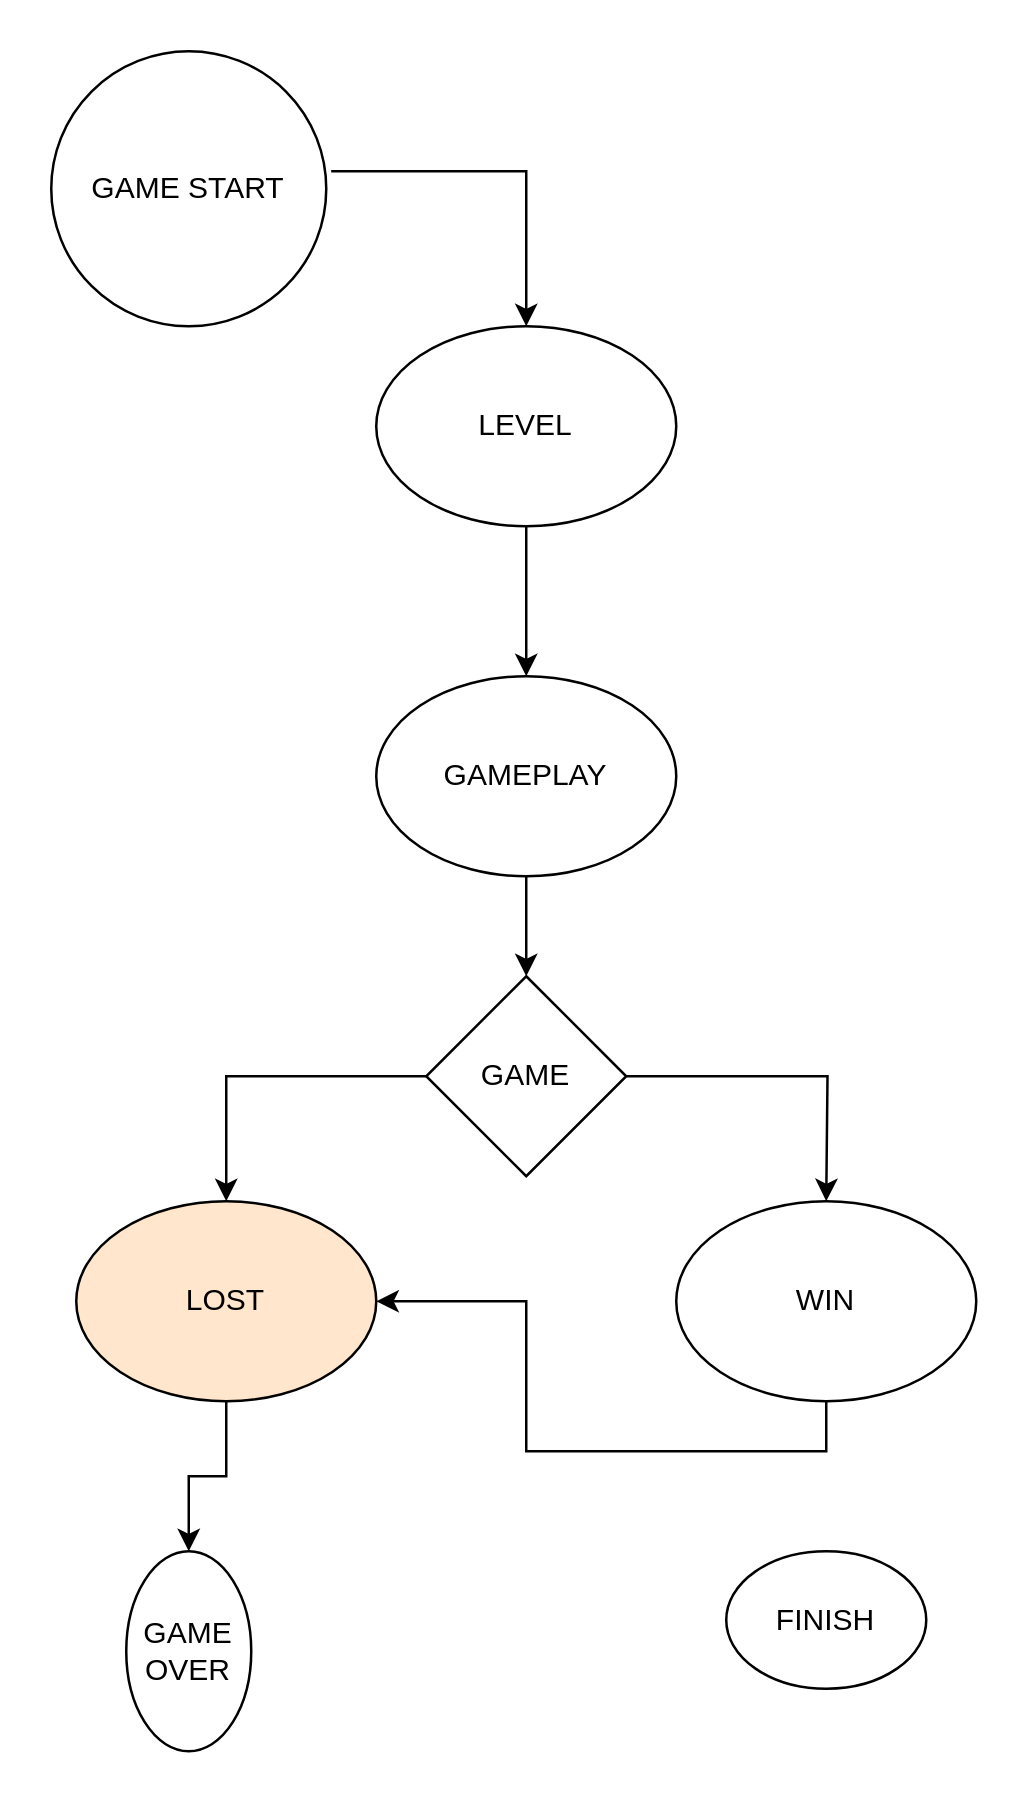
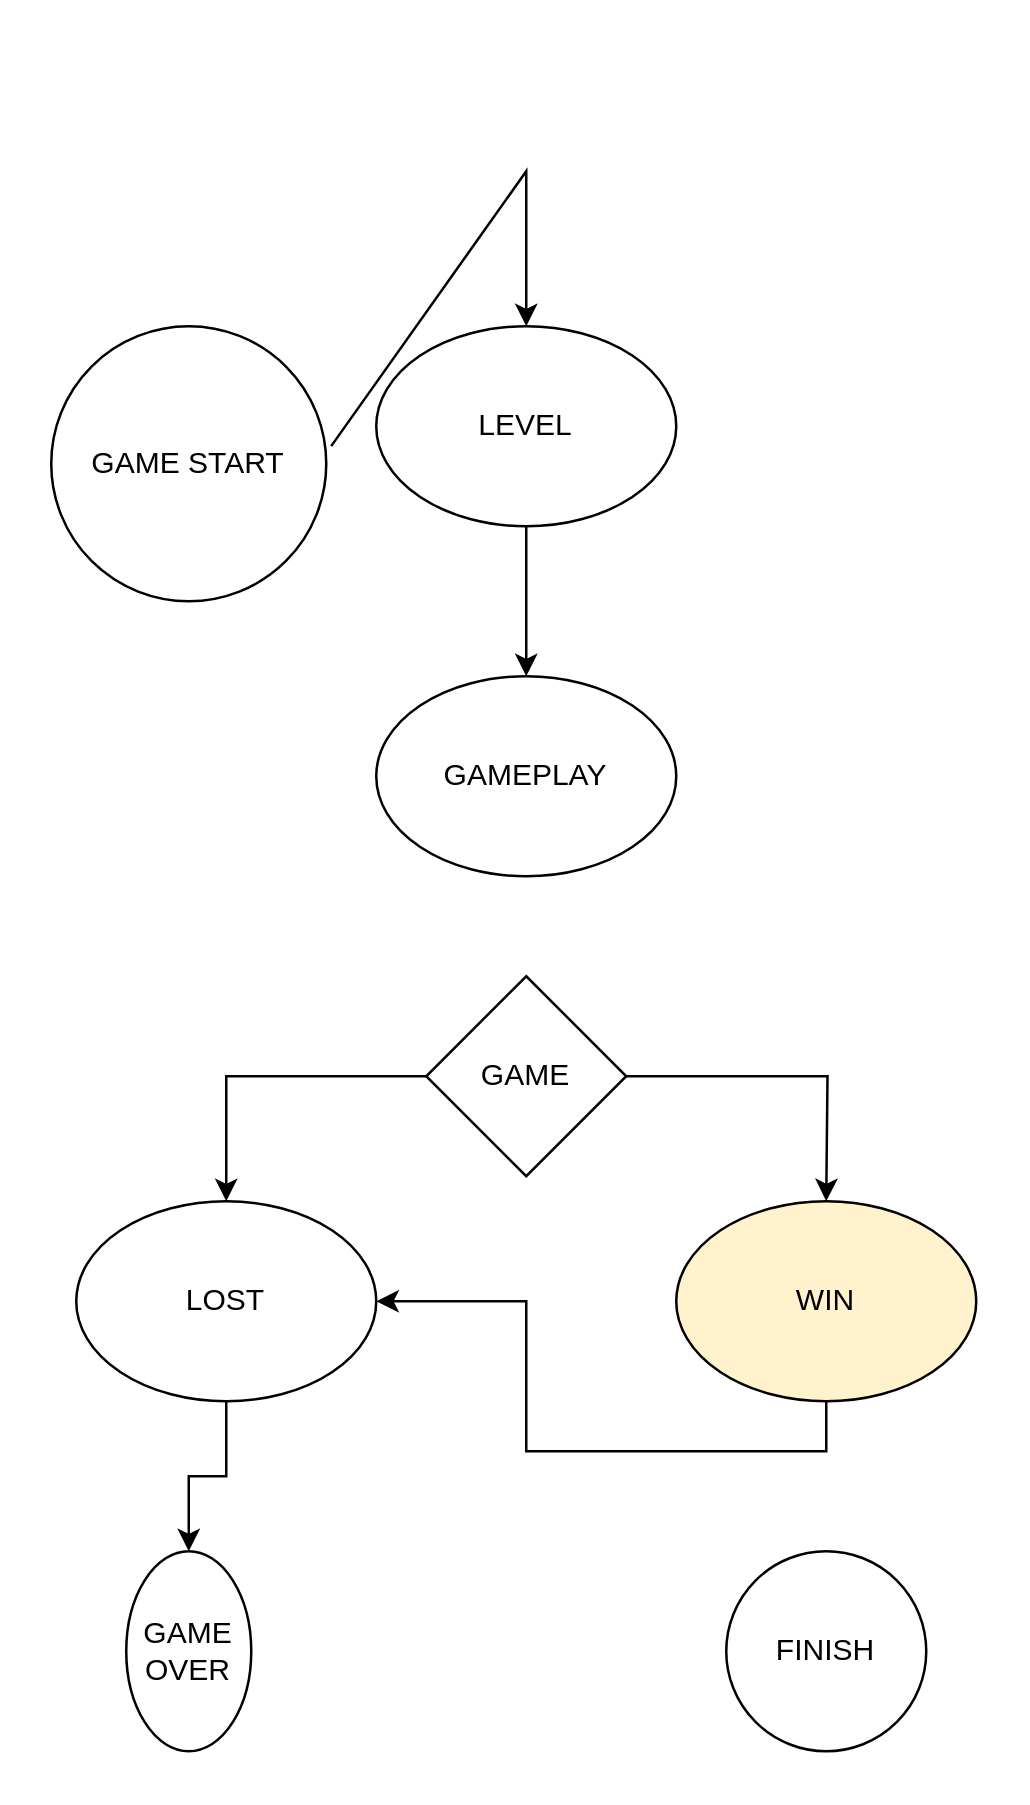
(189, 189) -> (189, 464)
(526, 918) -> none
(226, 1301) -> (226, 1301)
(826, 1301) -> (826, 1301)
(826, 1620) -> (826, 1651)
